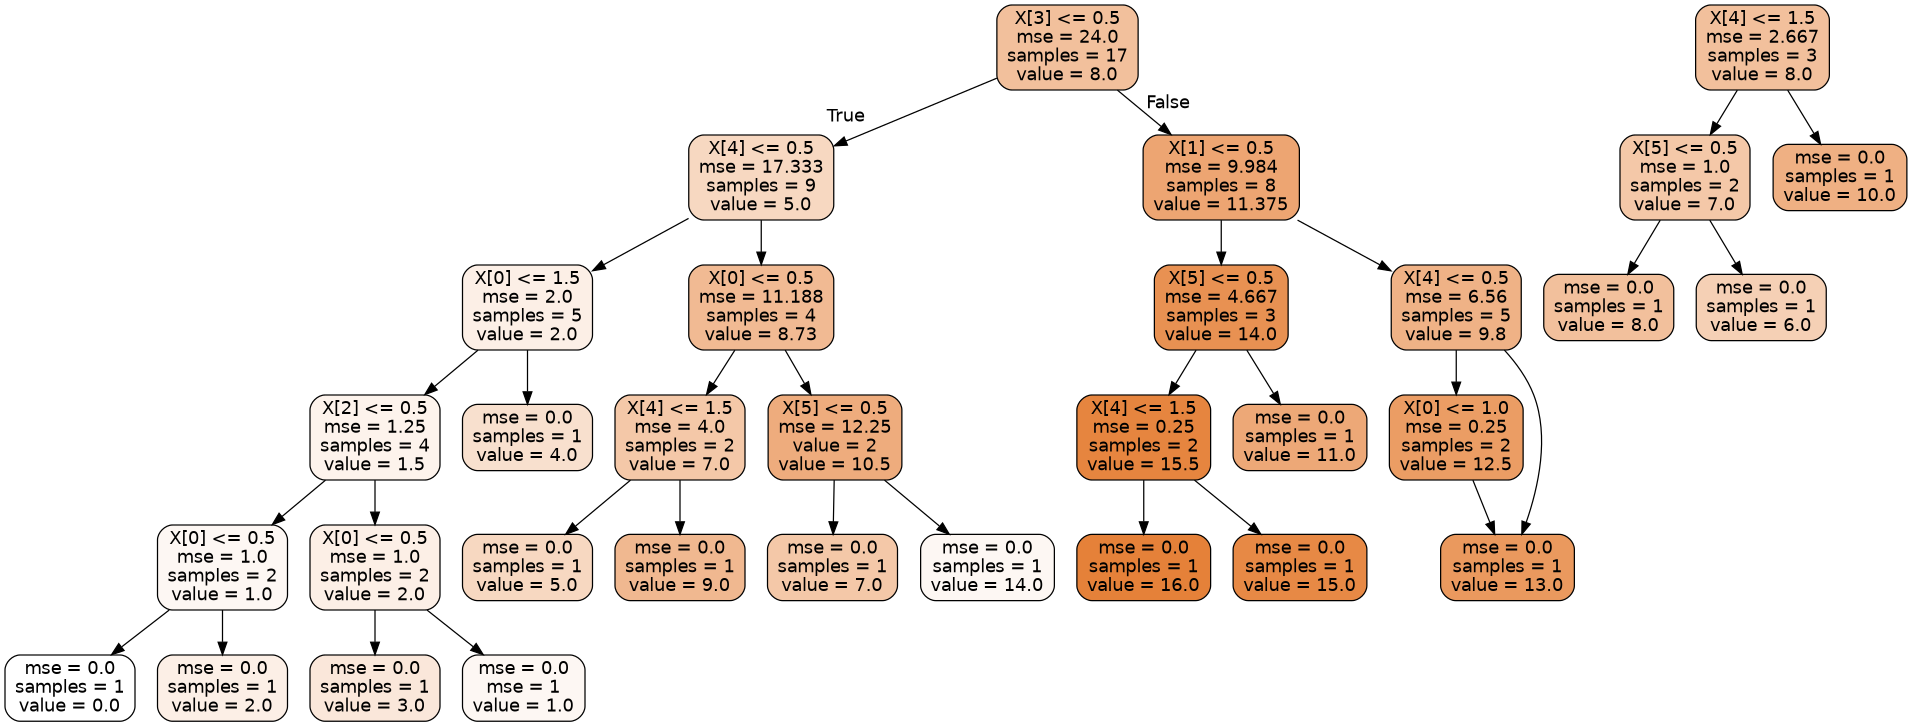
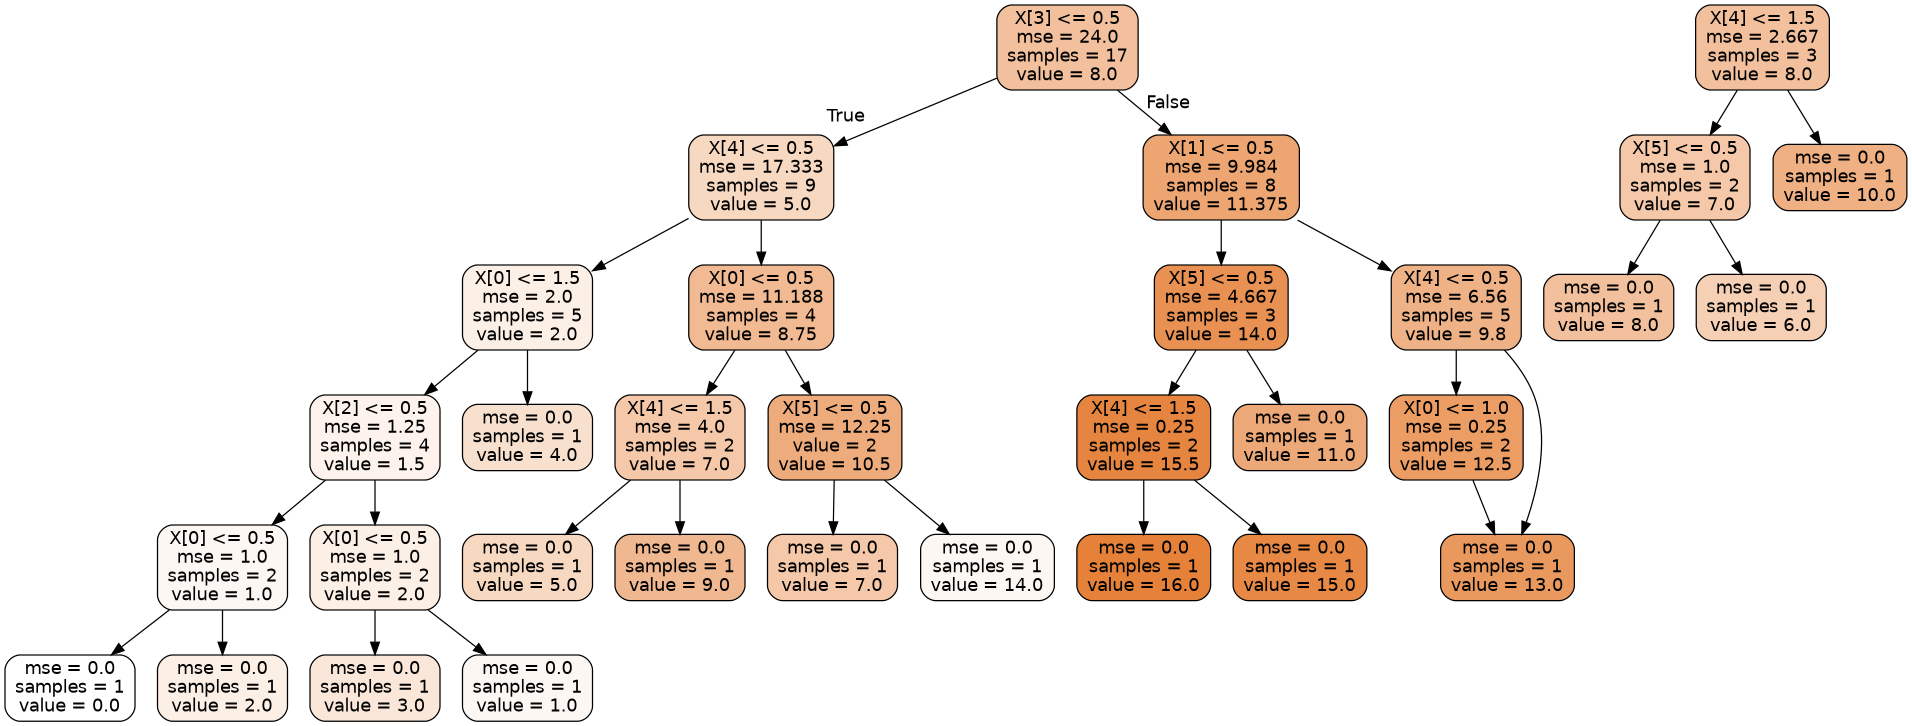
(761, 308) -> (761, 308)
(524, 688) -> (528, 688)
